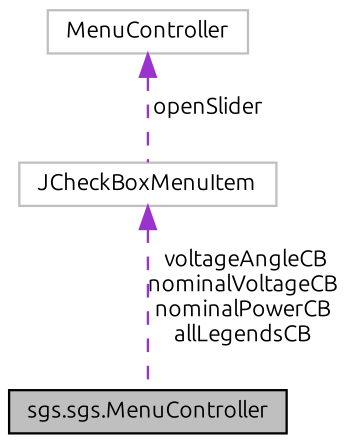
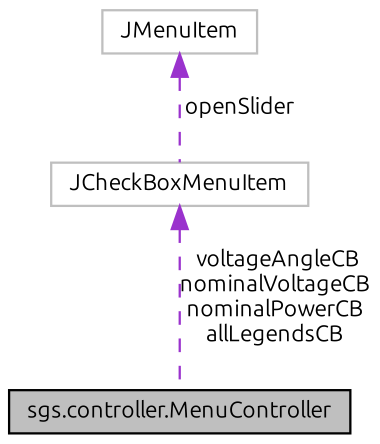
(148, 32) -> (180, 32)
(148, 412) -> (180, 412)
